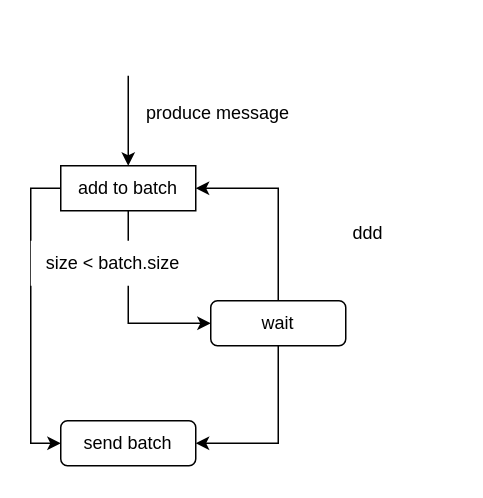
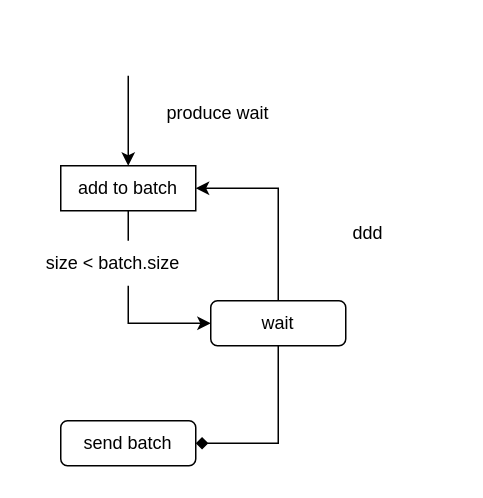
(218, 113) -> (218, 113)
(31, 310) -> none
(207, 443) -> (208, 443)
